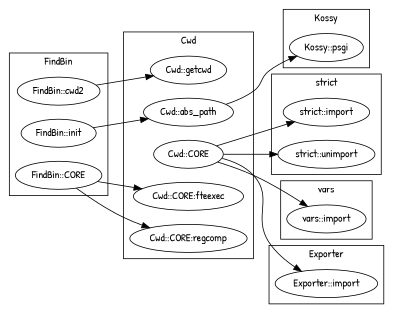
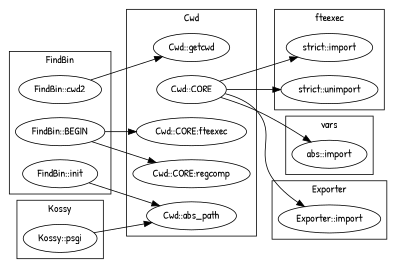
(326, 83) -> (329, 18)
(260, 84) -> (119, 228)
(59, 175) -> (60, 132)
(326, 219) -> (329, 154)
